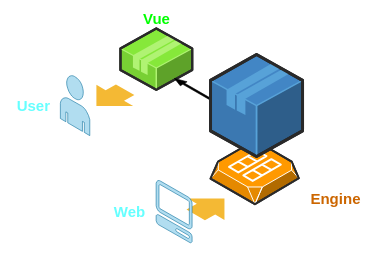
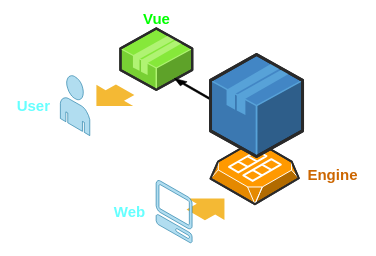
(335, 198) -> (332, 174)
